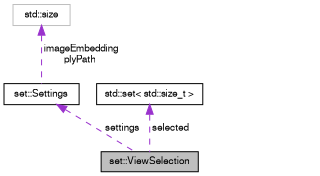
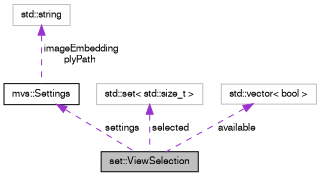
(42, 15) -> (42, 15)
(42, 94) -> (42, 94)
(150, 94) -> (150, 94)
none -> (269, 94)
